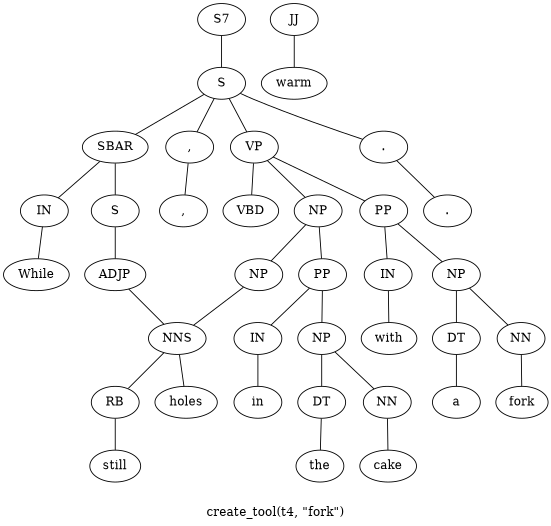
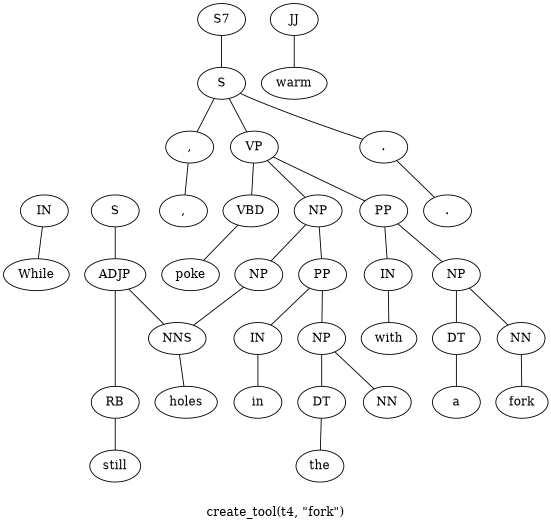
(115, 147) -> none
none -> (191, 275)
(146, 371) -> (115, 338)
(388, 466) -> none
